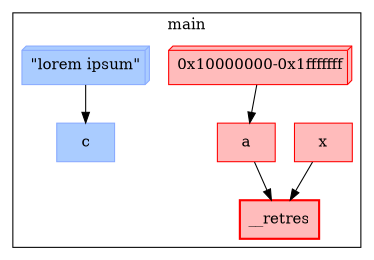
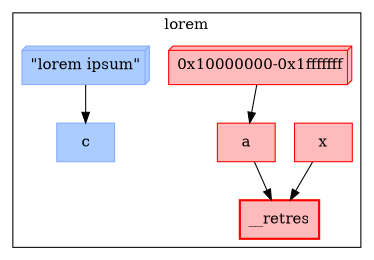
(187, 25) -> (187, 25)
